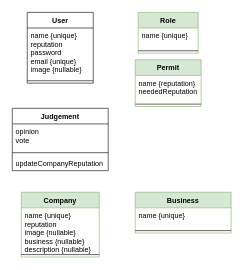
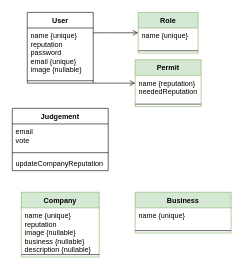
none -> (115, 33)
none -> (113, 83)
(28, 132) -> (24, 132)
